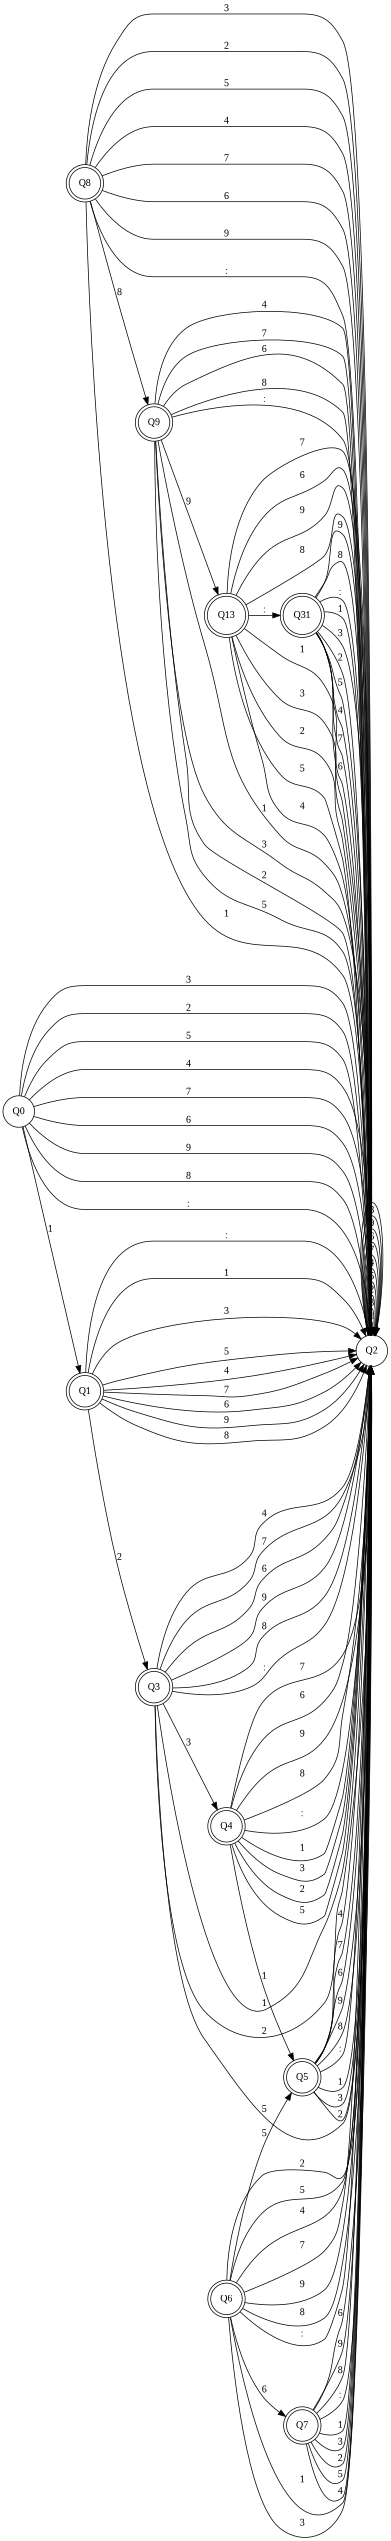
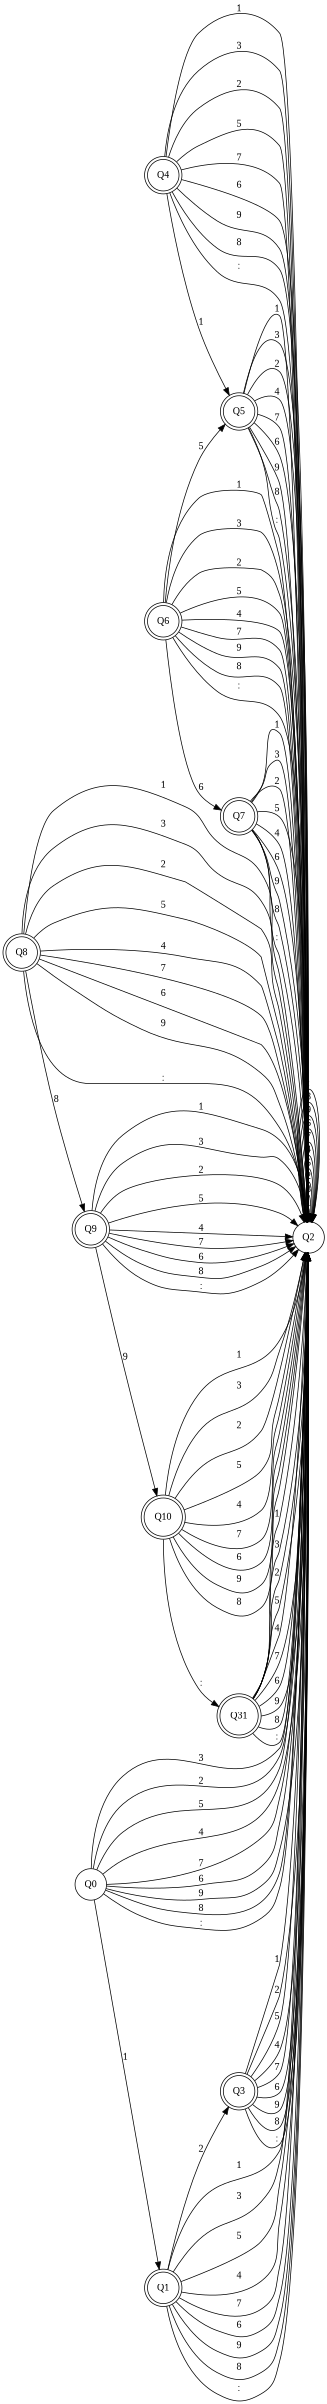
(226, 615) -> (163, 1517)
(189, 1753) -> none
